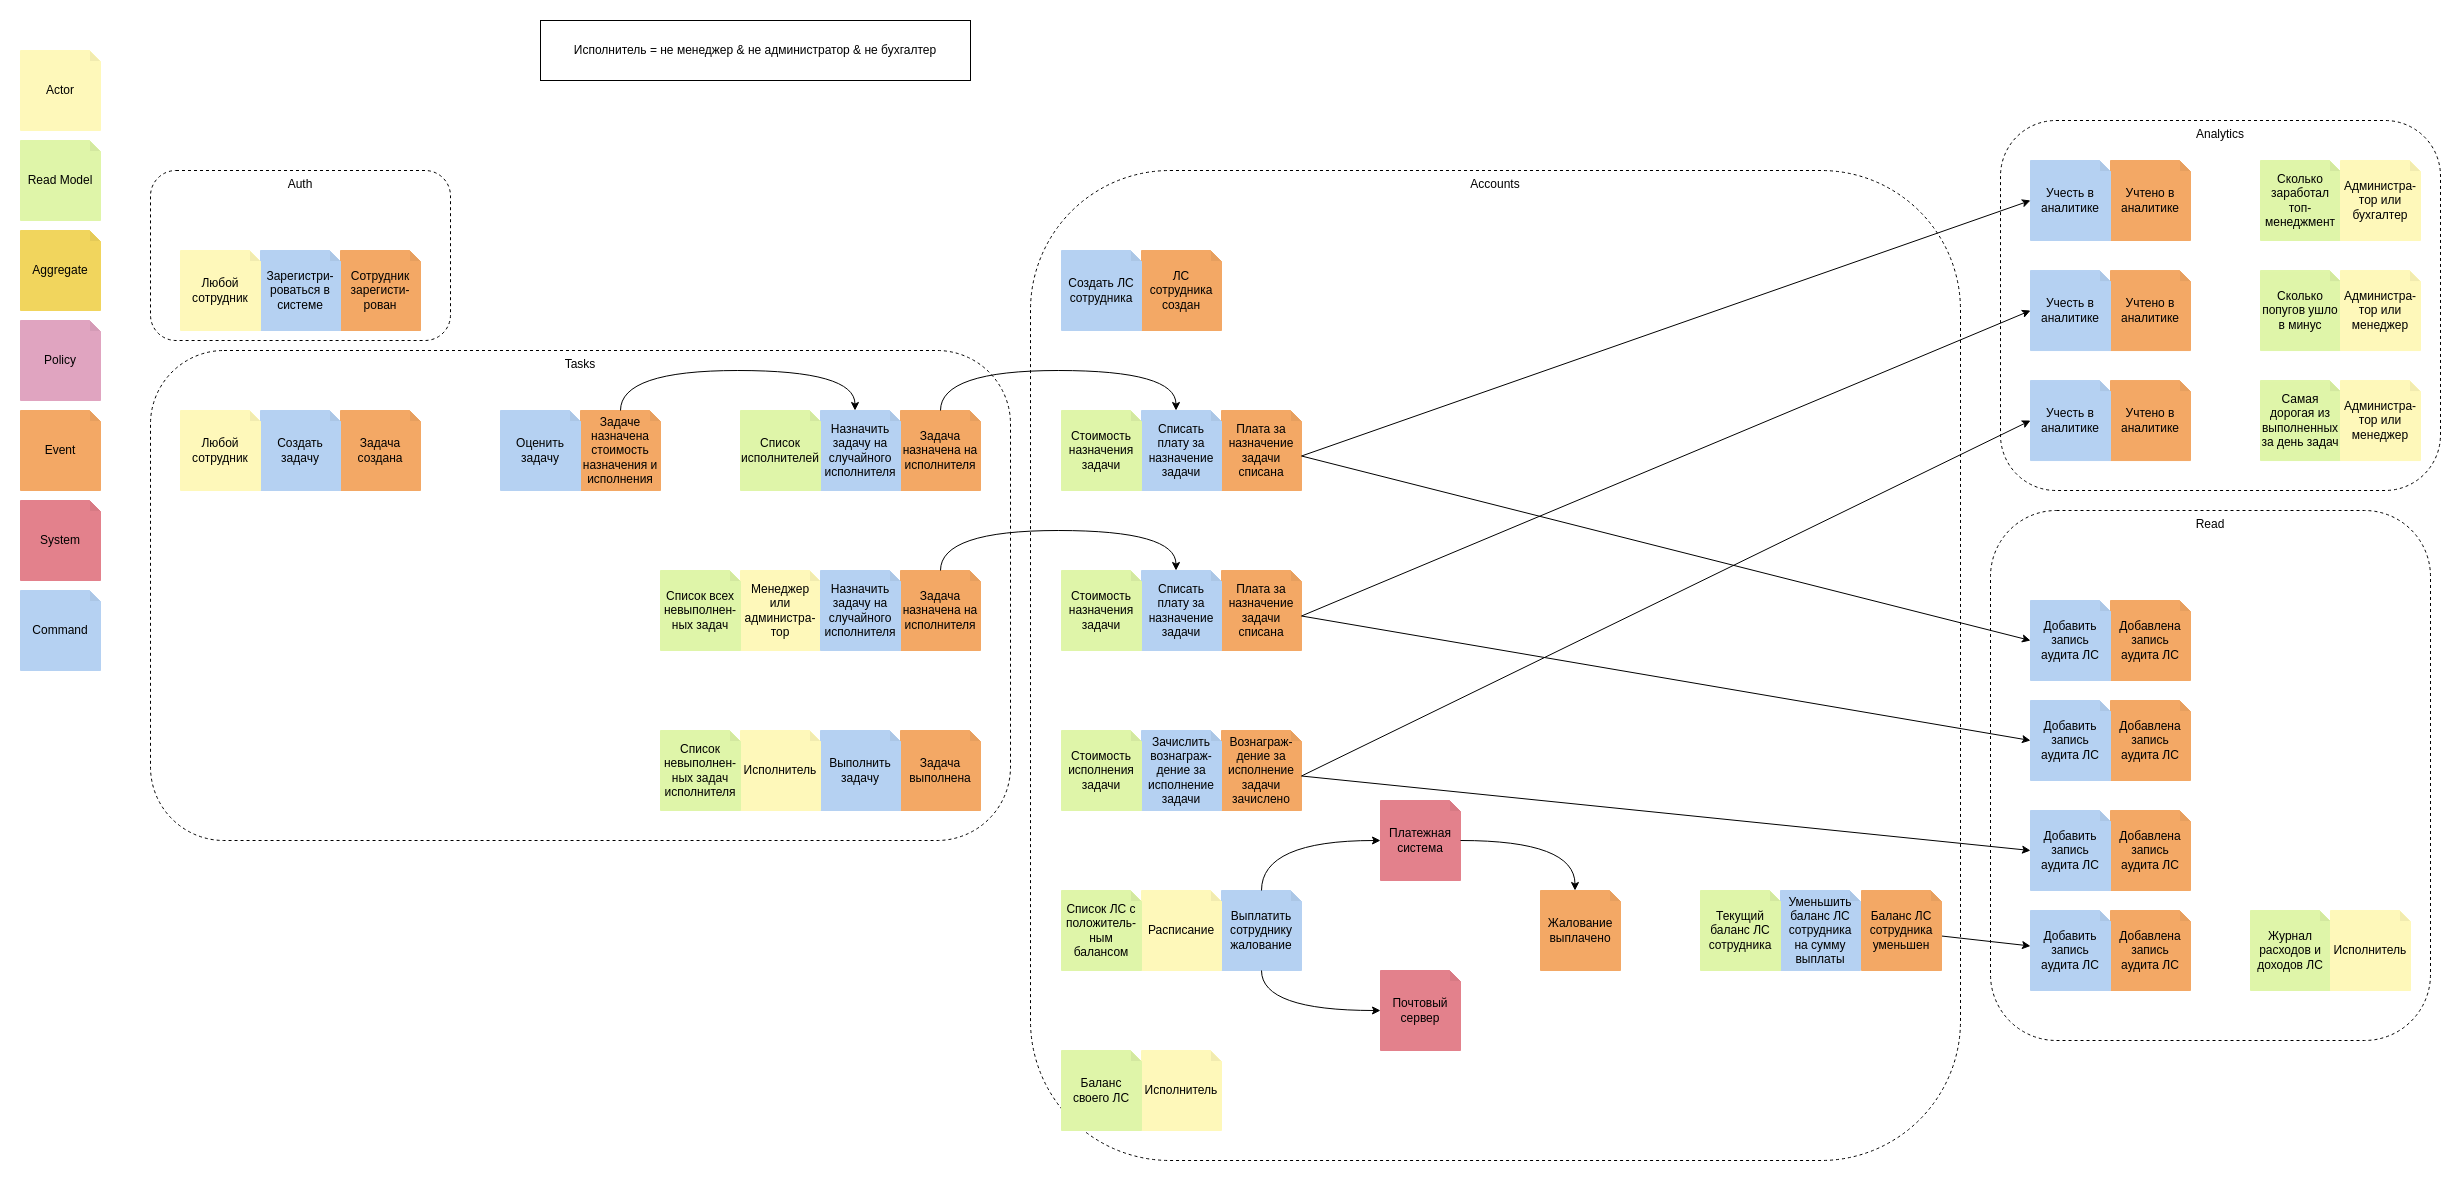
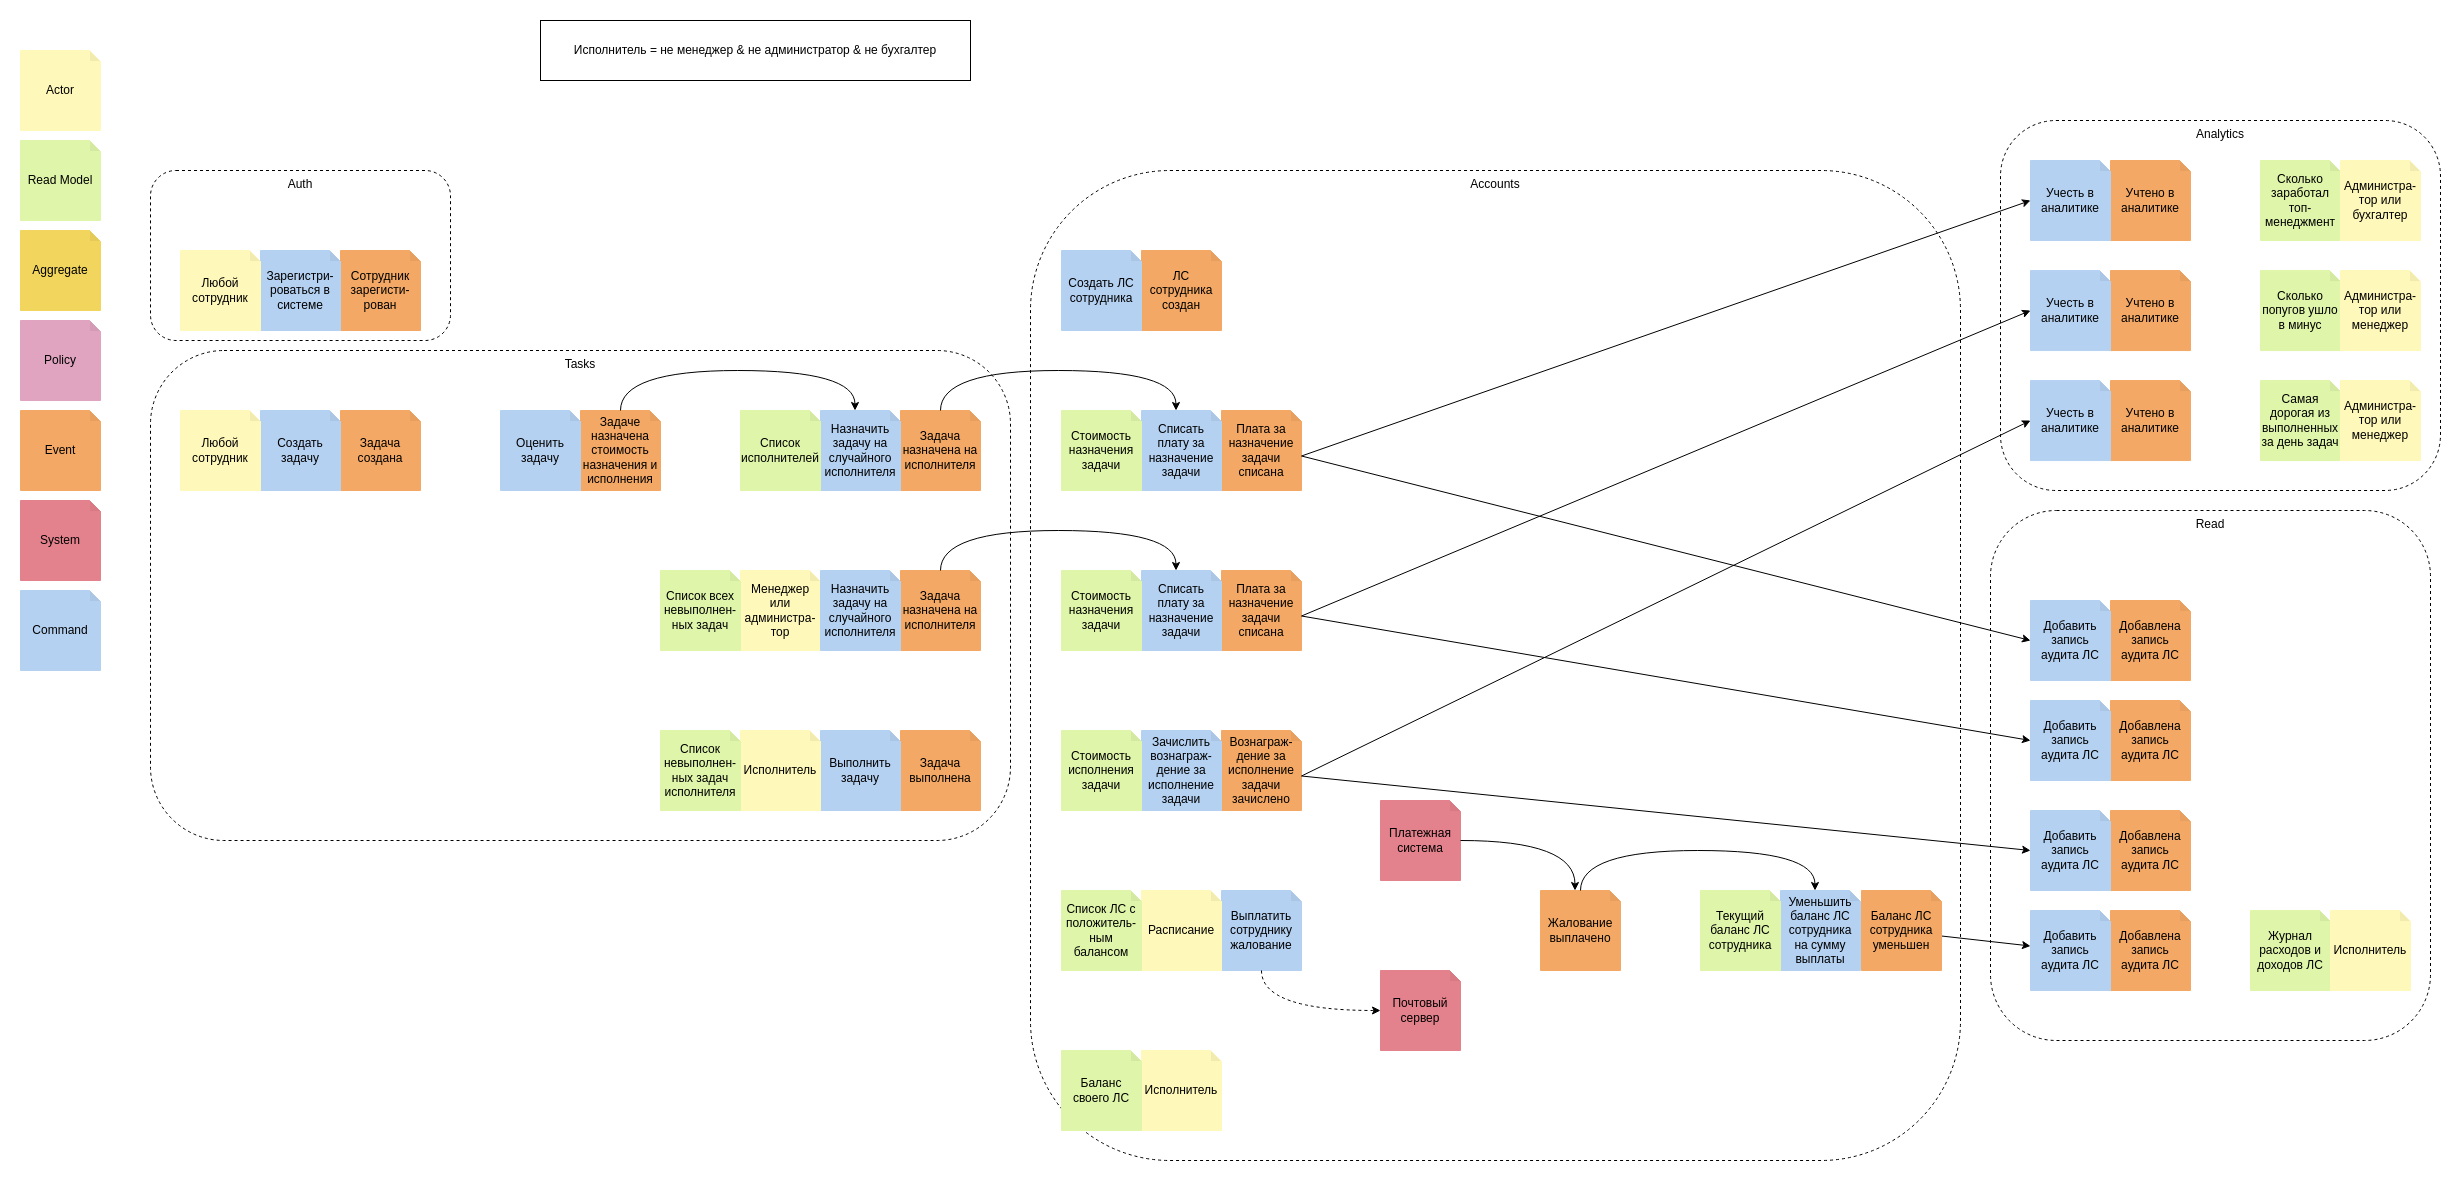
(1307, 847) -> none
none -> (1696, 851)
(1310, 1006) -> (1310, 1006)
